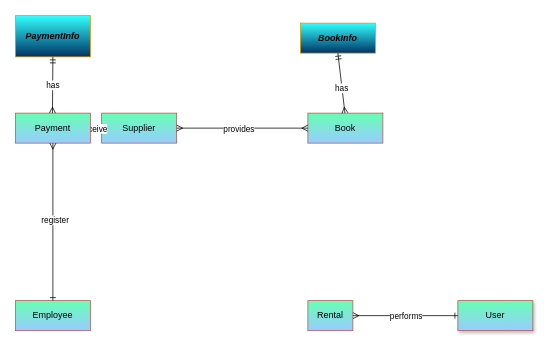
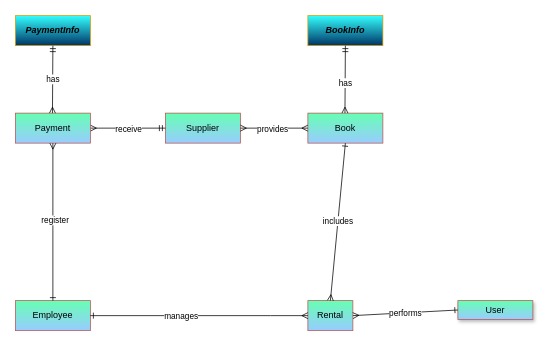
(53, 36) -> (53, 30)
(338, 38) -> (345, 30)
(139, 128) -> (203, 128)
none -> (338, 222)
none -> (198, 315)
(495, 315) -> (495, 310)
